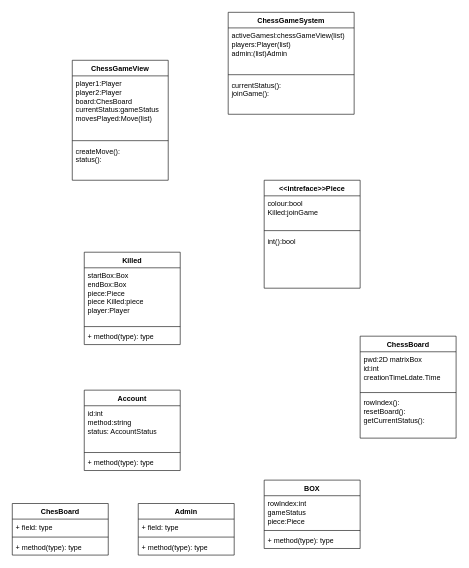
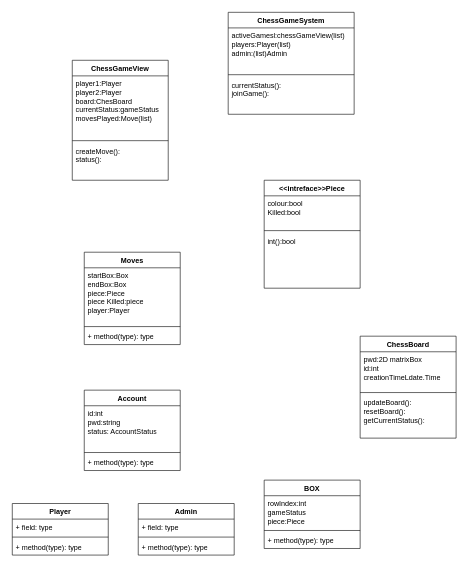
(293, 209) -> (287, 209)
(132, 261) -> (132, 261)
(401, 412) -> (401, 412)
(128, 423) -> (128, 423)
(60, 512) -> (60, 512)
